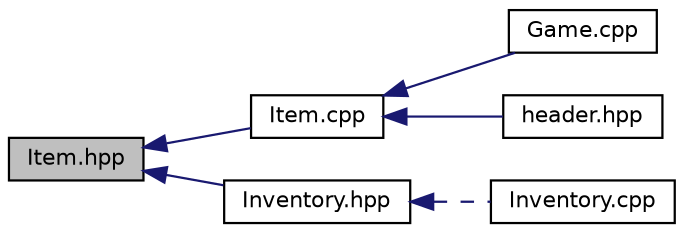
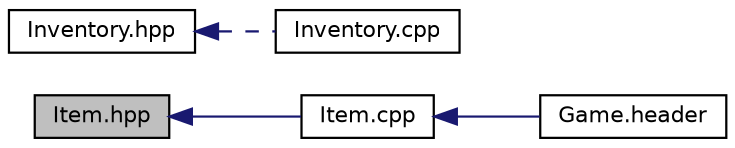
(583, 31) -> (633, 117)
(583, 117) -> none
(195, 180) -> none
